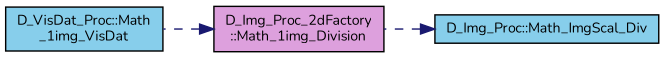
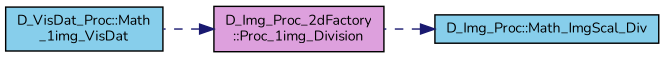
(299, 29) -> (299, 29)
